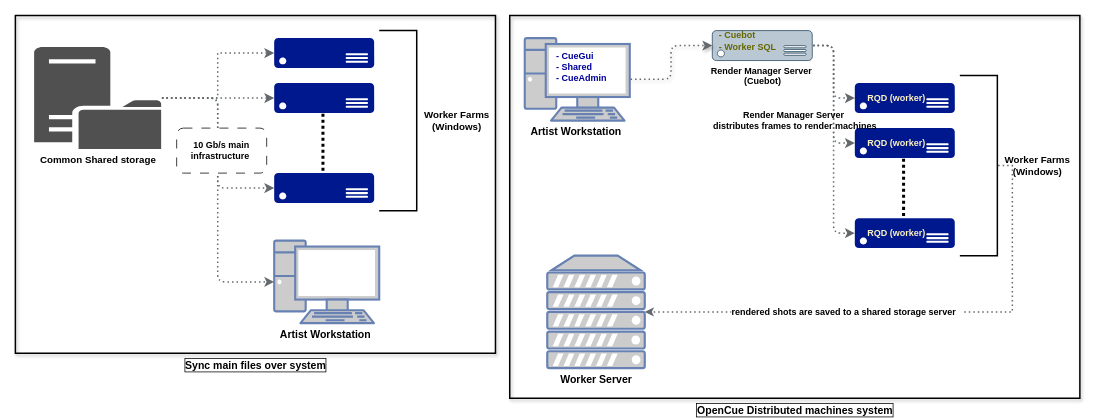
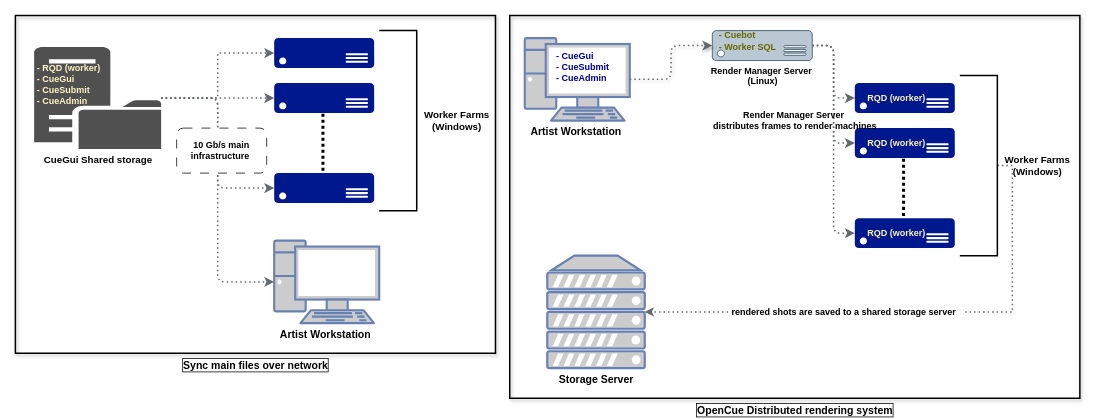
(579, 67) -> (582, 67)
(763, 76) -> (763, 76)
none -> (77, 84)
(98, 160) -> (98, 160)
(256, 364) -> (256, 364)
(596, 379) -> (596, 379)
(795, 409) -> (795, 409)
